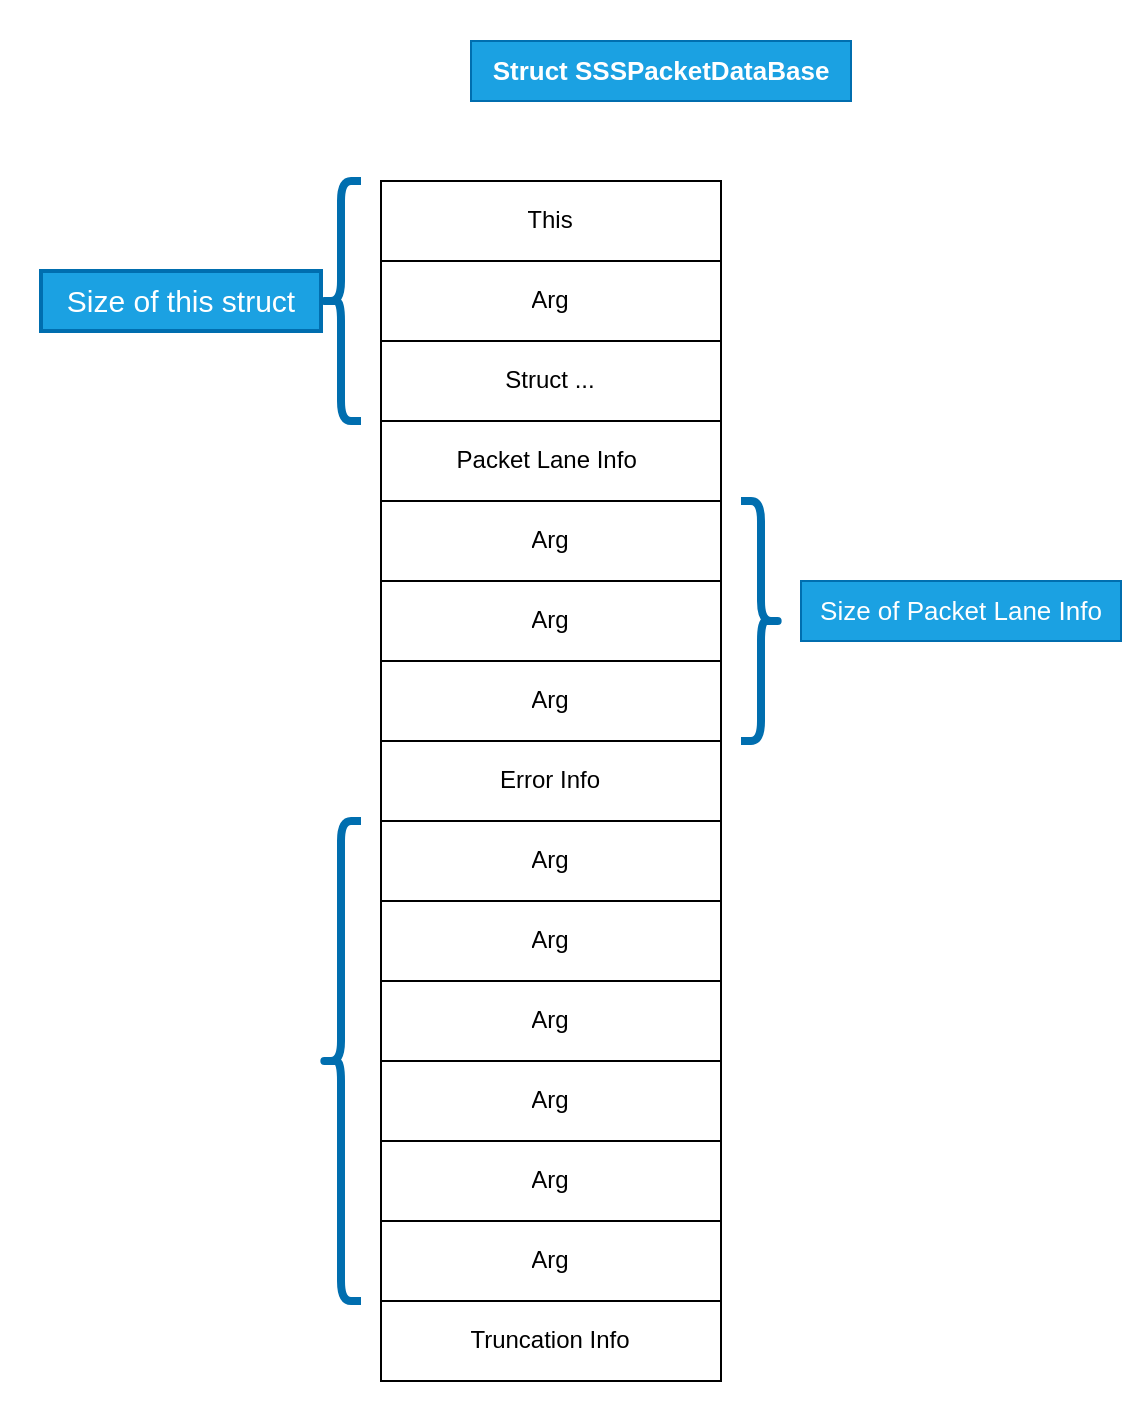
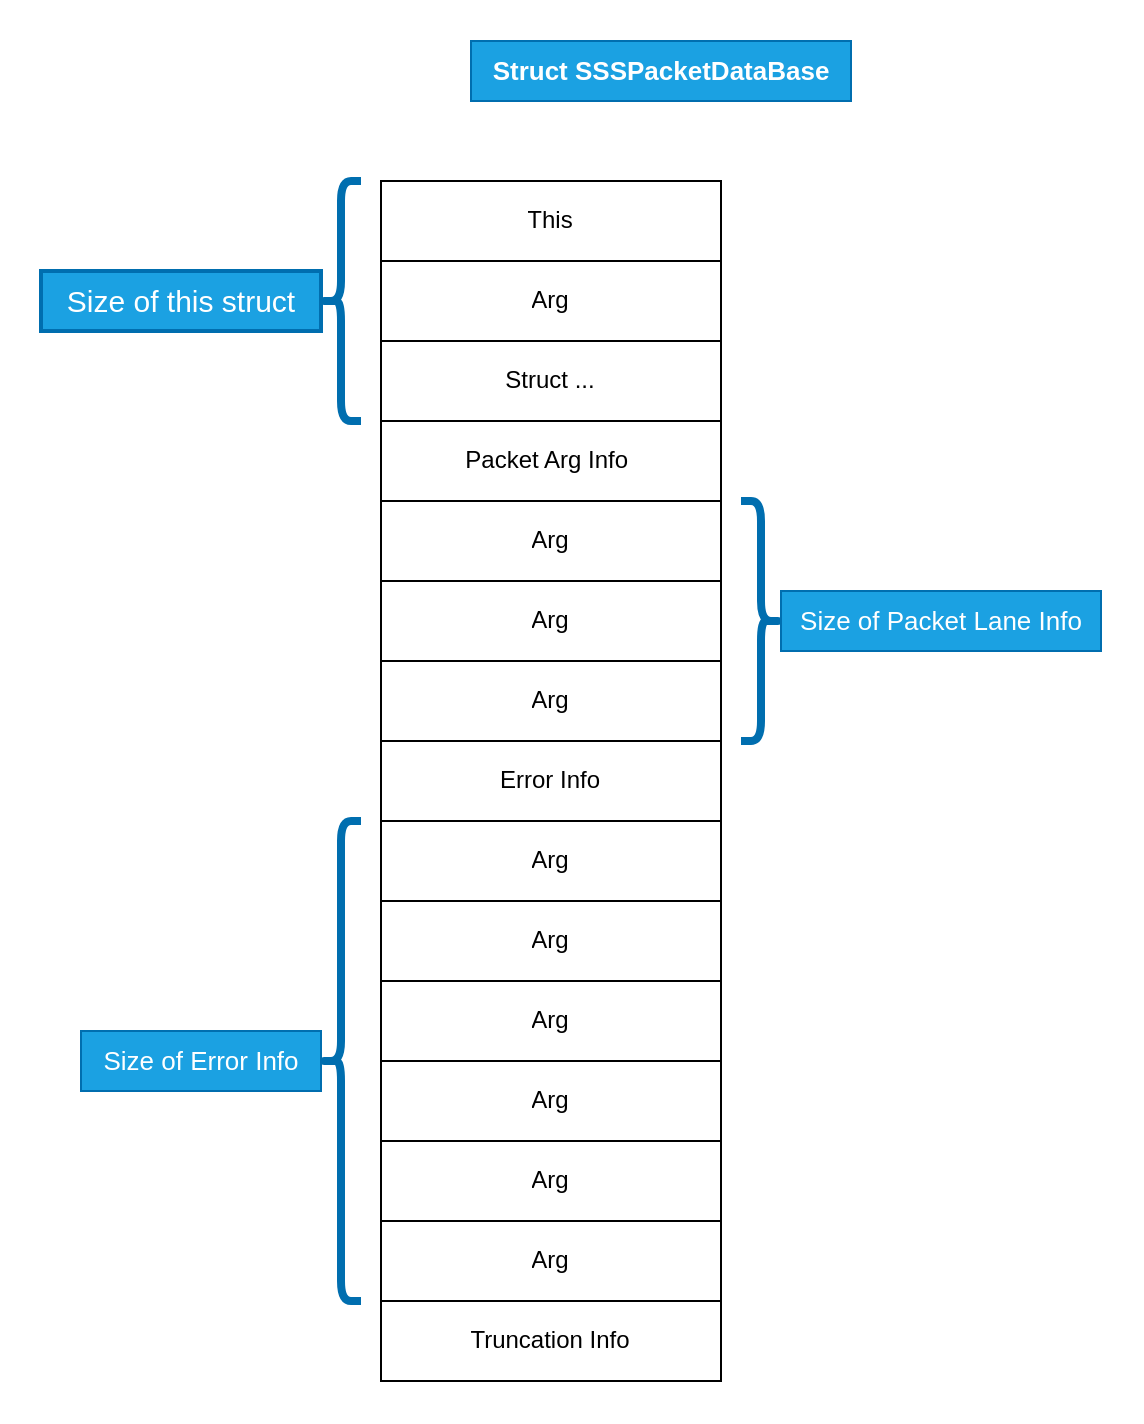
(551, 461) -> (551, 461)
(961, 611) -> (941, 621)
none -> (201, 1061)
